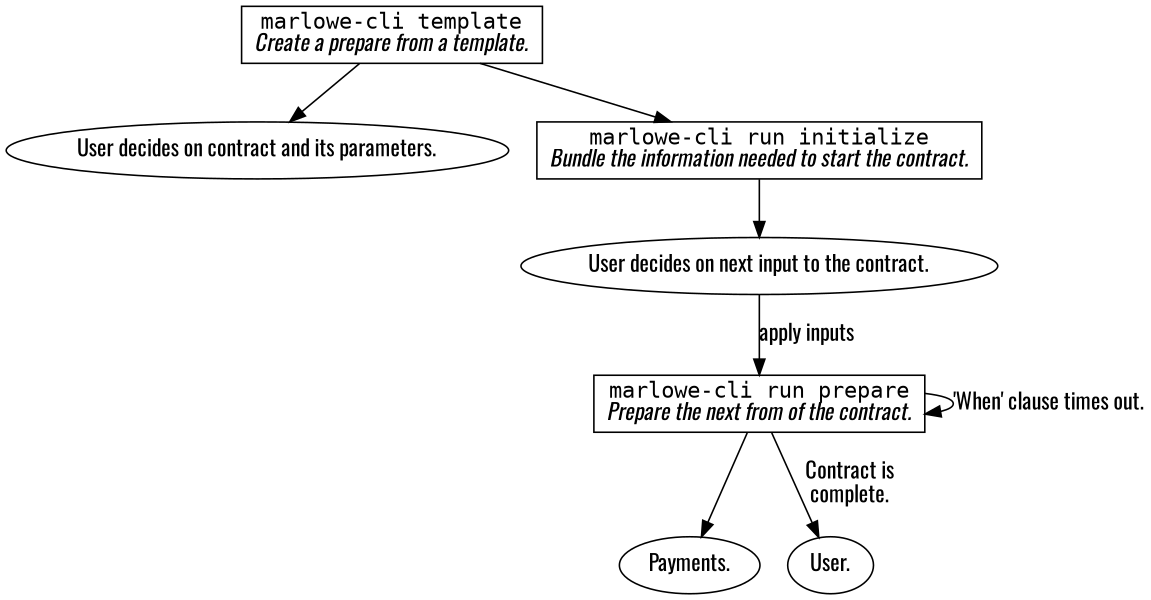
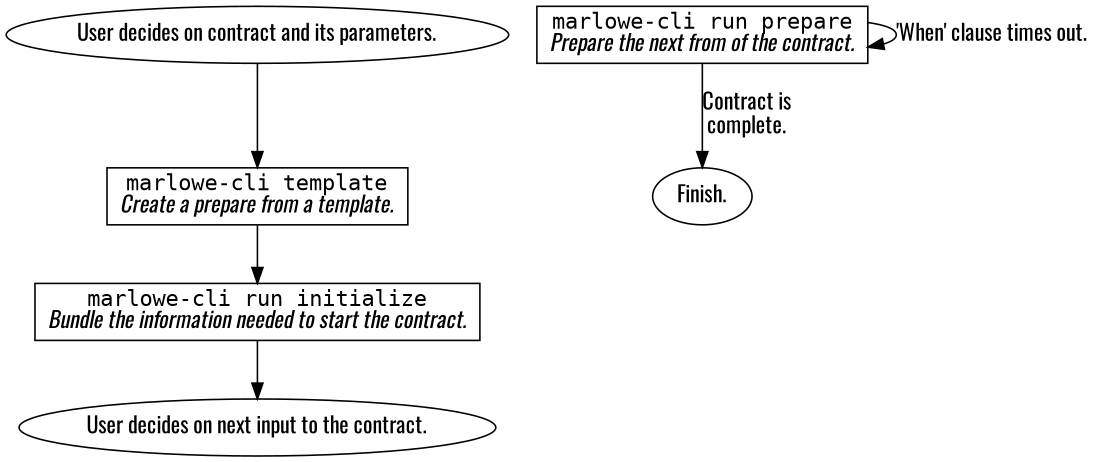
(331, 88) -> (257, 108)
(759, 327) -> none
(690, 565) -> none
(831, 565) -> (702, 196)
